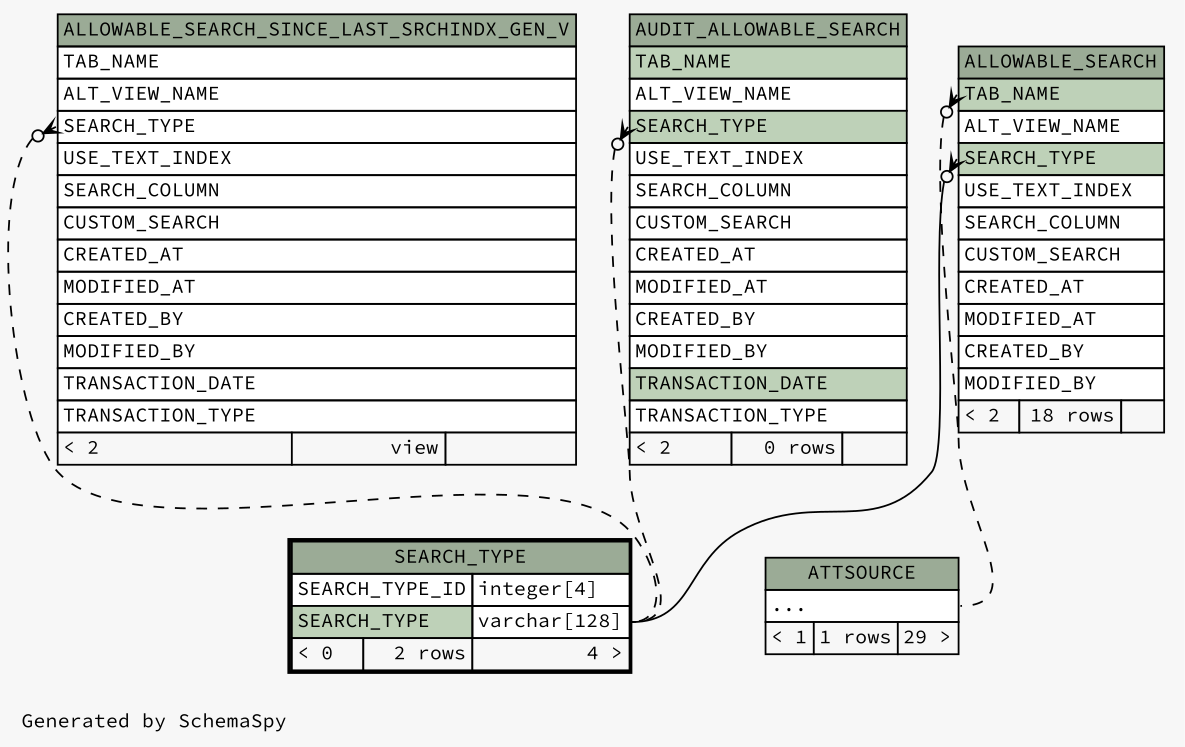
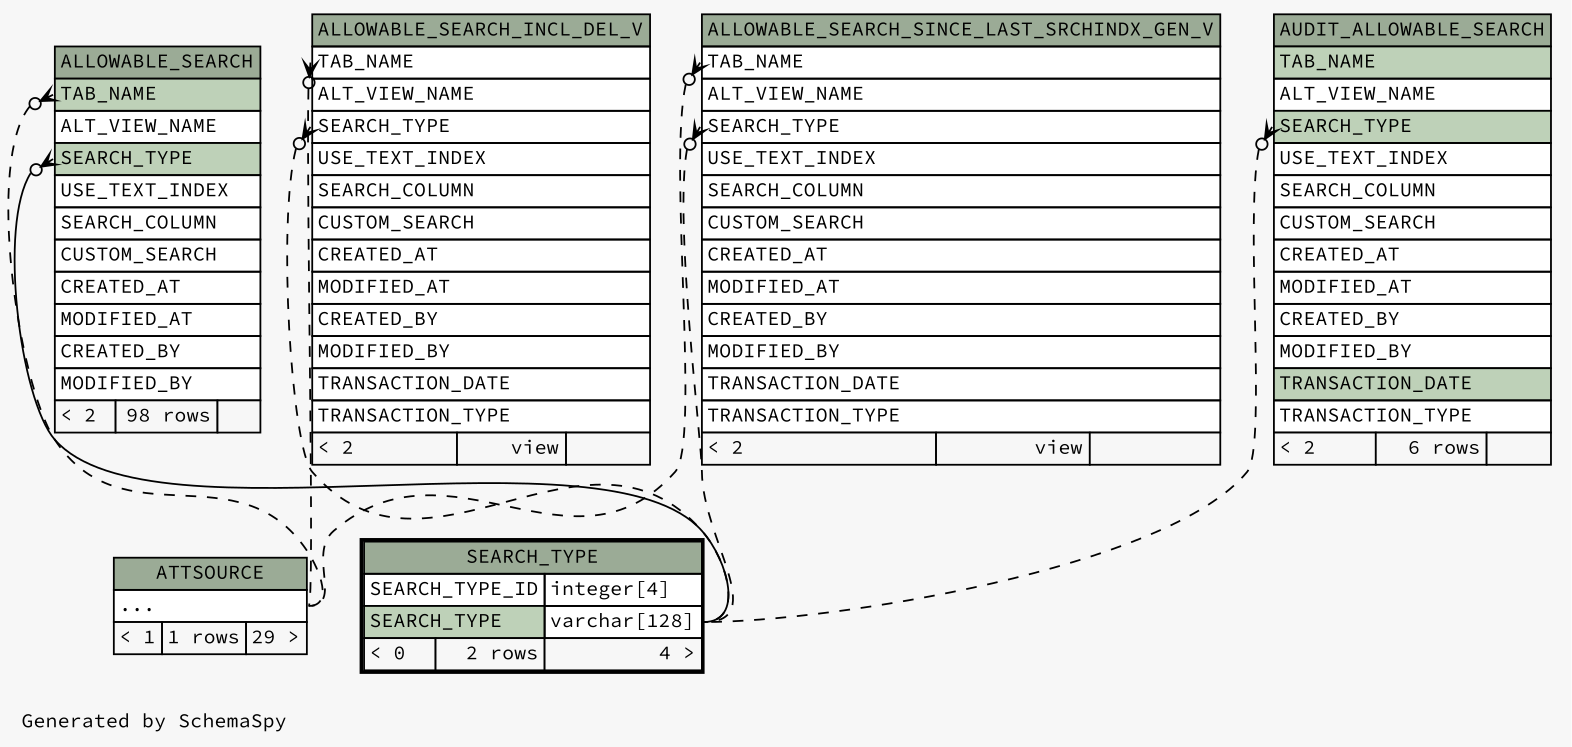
none -> (480, 240)
(1073, 416) -> (169, 416)
(800, 448) -> (1445, 448)
none -> (667, 478)
